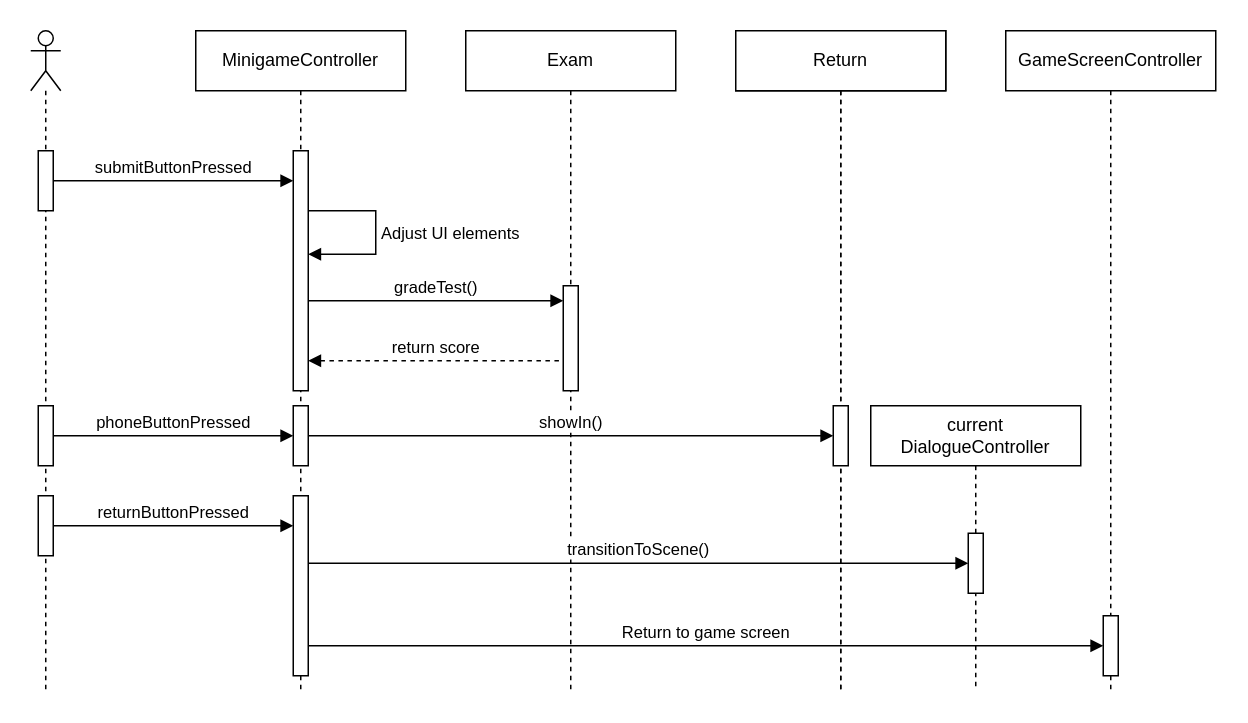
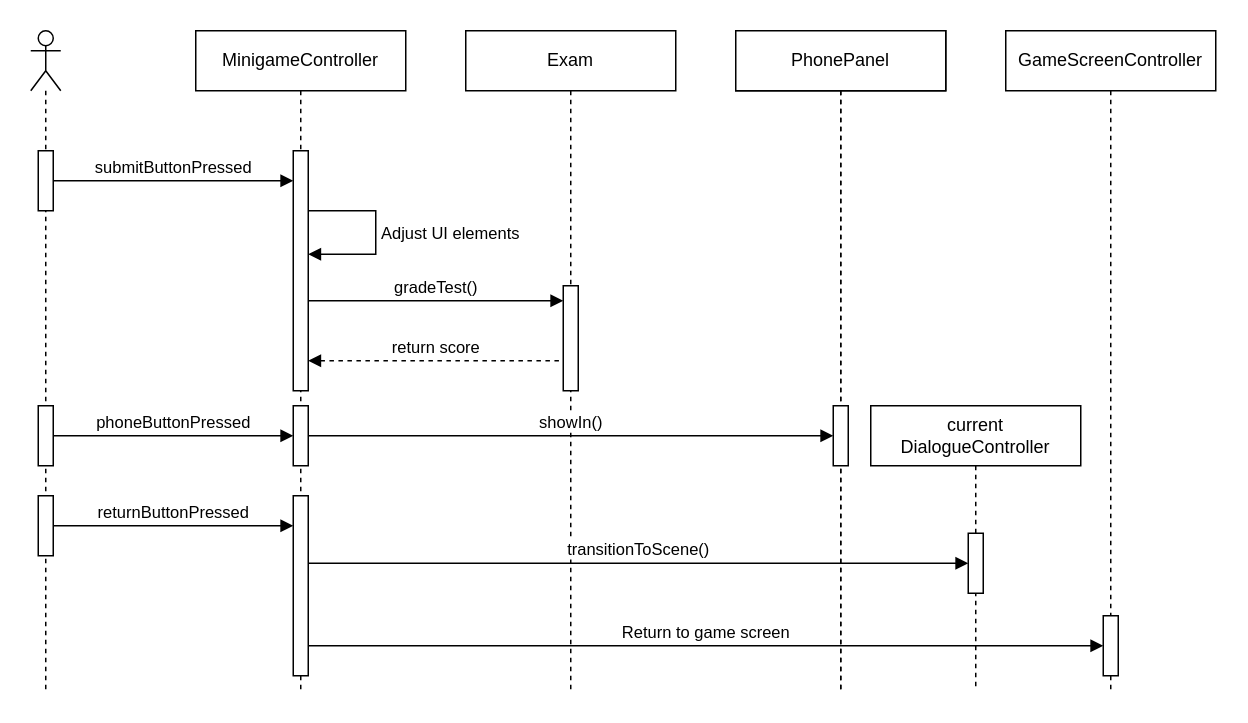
(841, 61) -> (841, 61)
